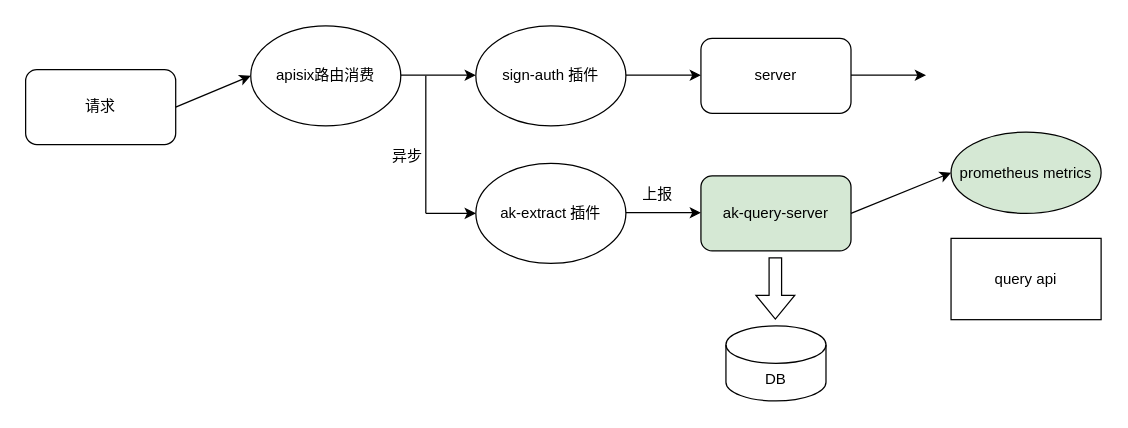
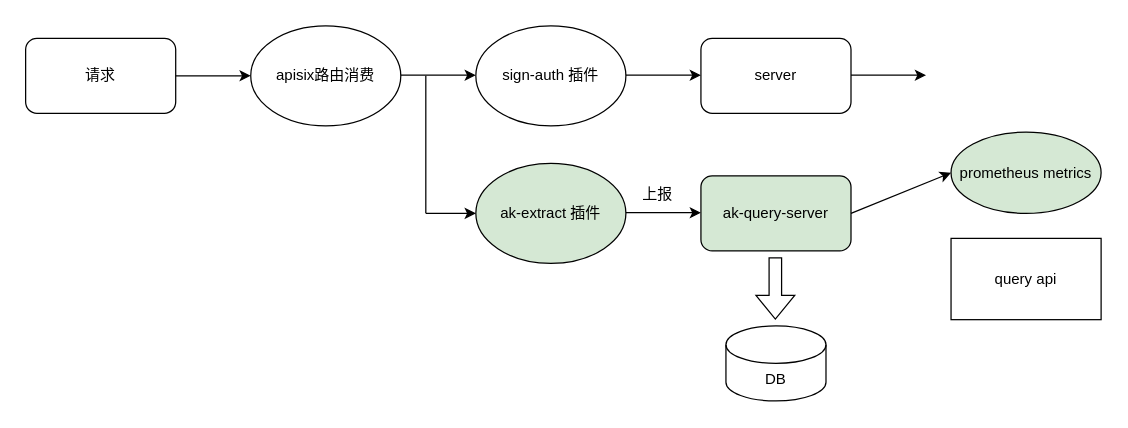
(101, 107) -> (101, 76)
(407, 157) -> none
(551, 213) -> (551, 213)
